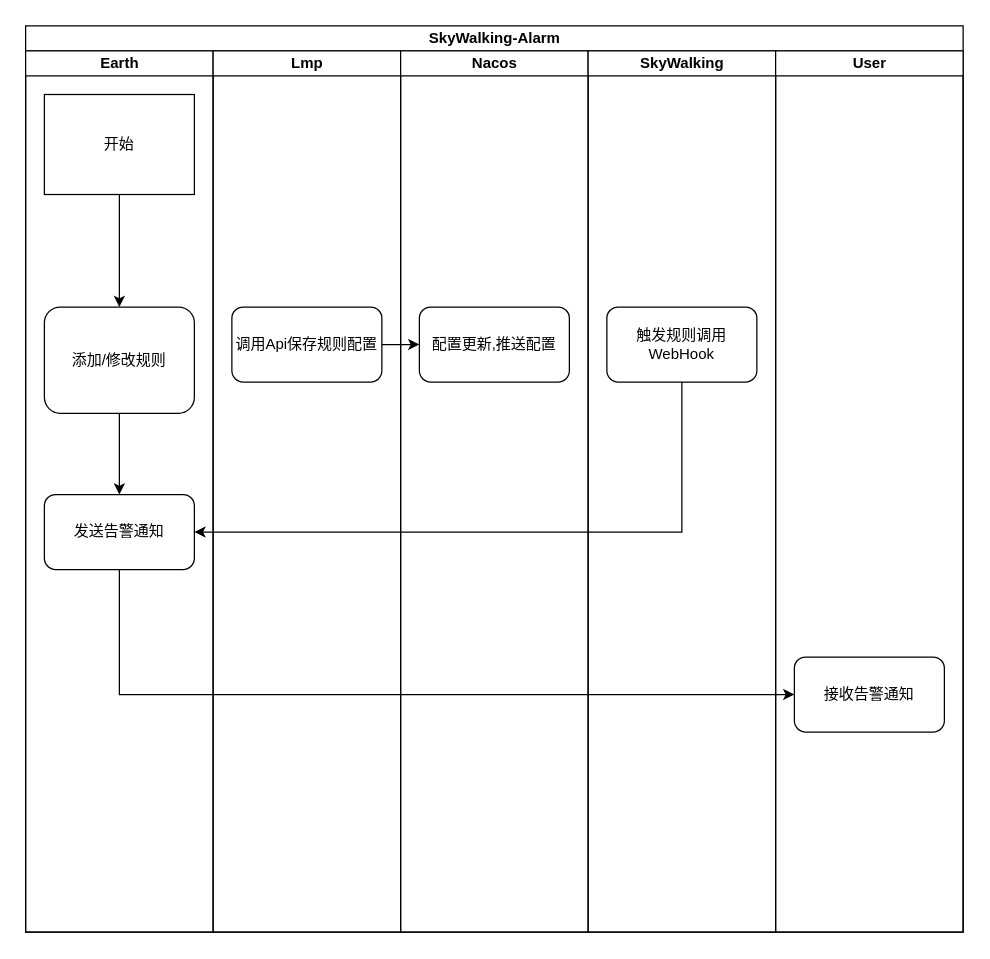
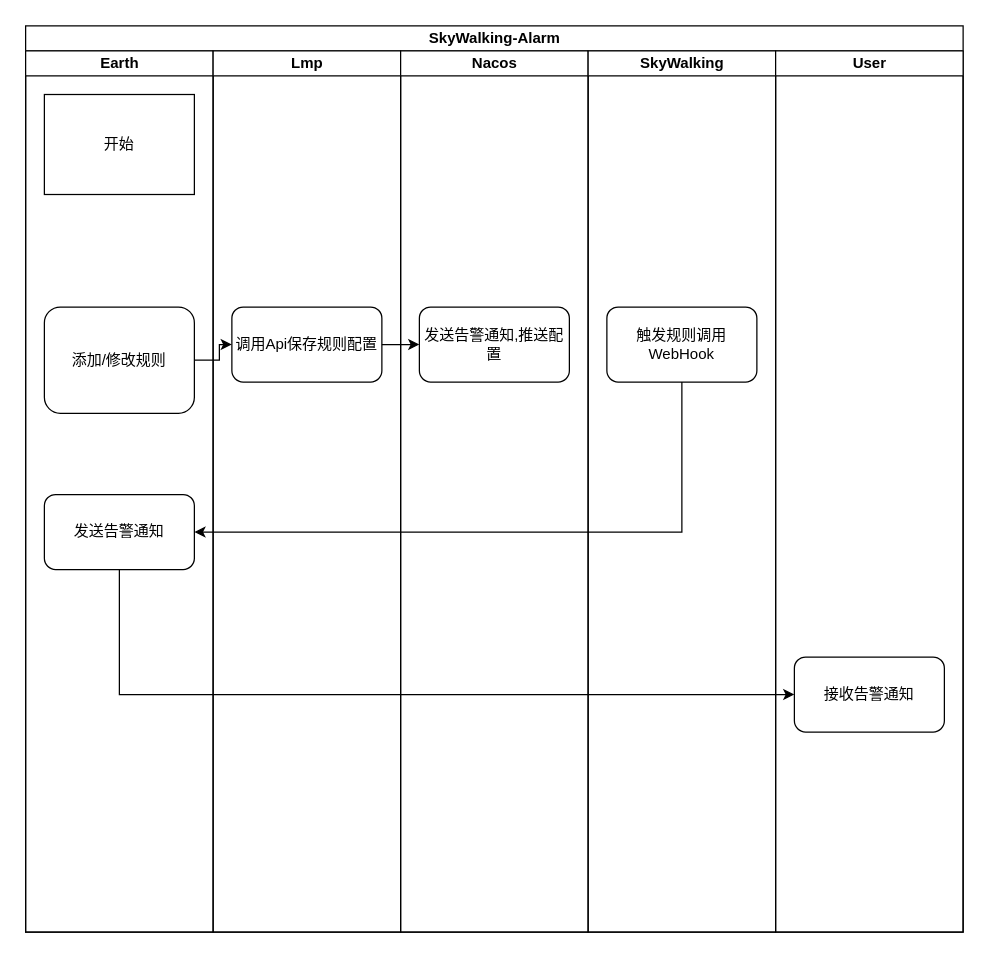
(119, 247) -> none
(494, 344) -> (494, 344)
(119, 449) -> (216, 360)
